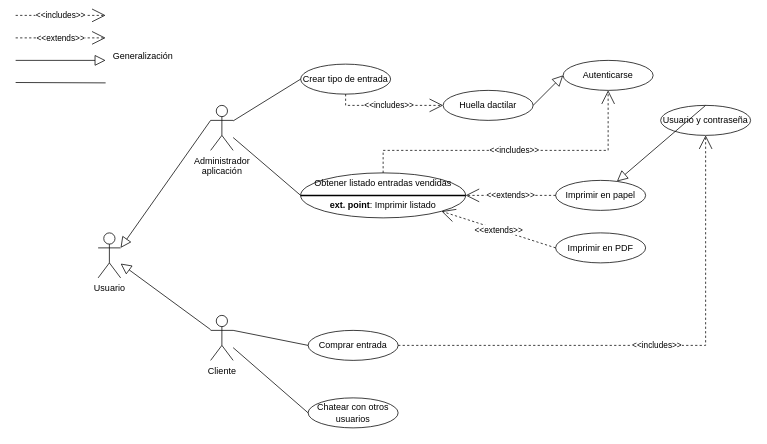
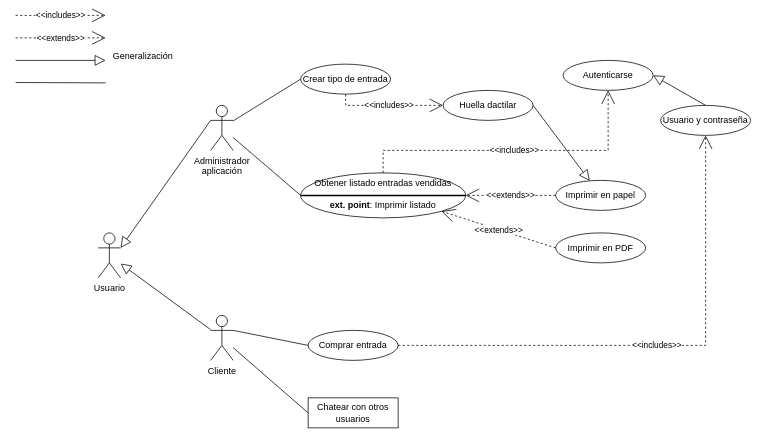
(544, 94) -> (558, 138)
(665, 140) -> (684, 93)
(353, 413) -> (353, 413)
